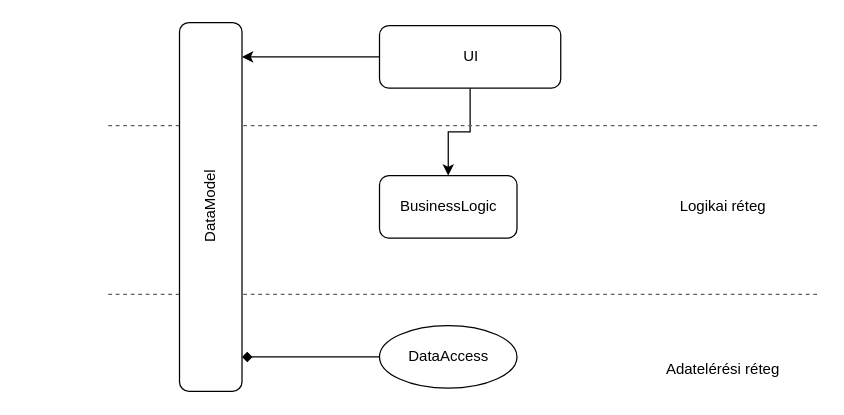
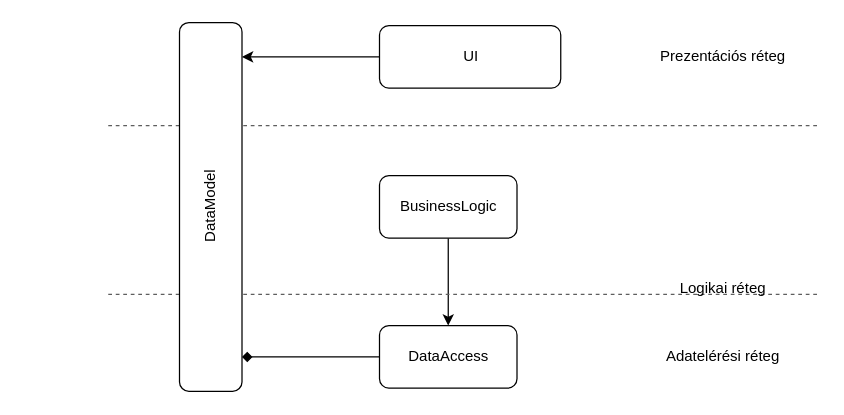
none -> (723, 57)
(464, 132) -> none
(723, 207) -> (723, 288)
none -> (448, 277)
(448, 357) -> (448, 357)
(723, 369) -> (723, 357)
